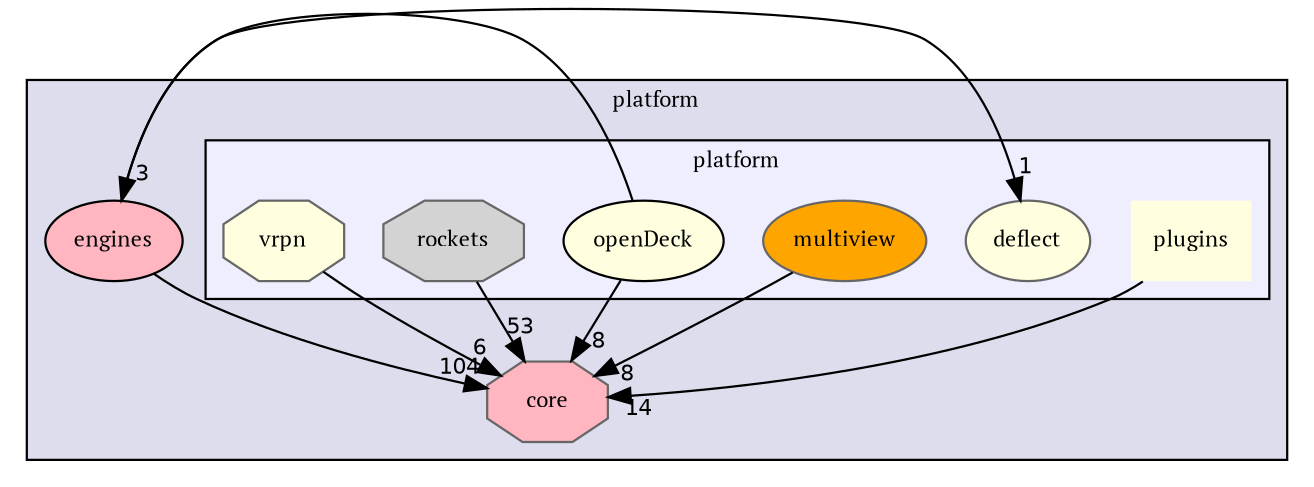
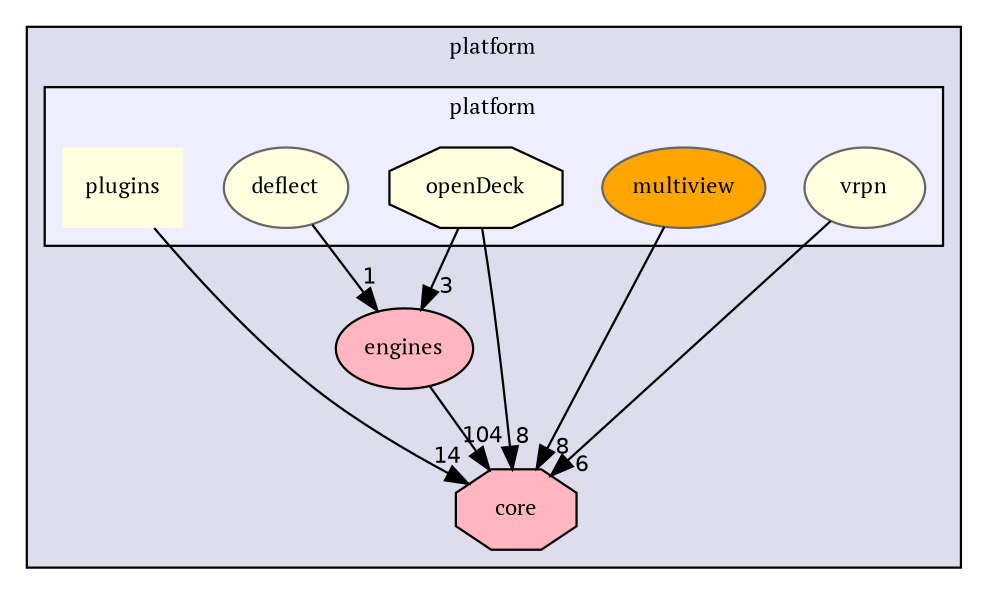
(560, 9) -> (339, 260)
(284, 241) -> (865, 188)
(454, 241) -> none
(644, 241) -> (476, 188)
(548, 402) -> (516, 510)
